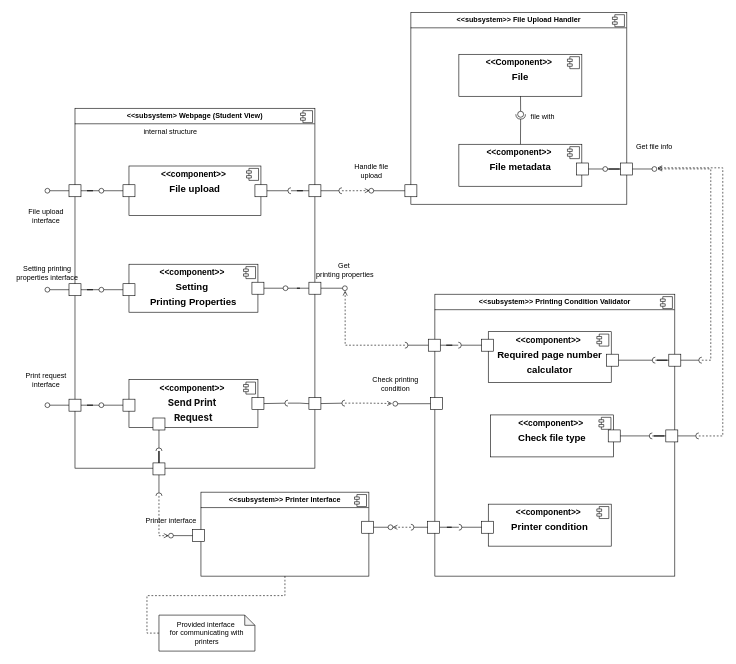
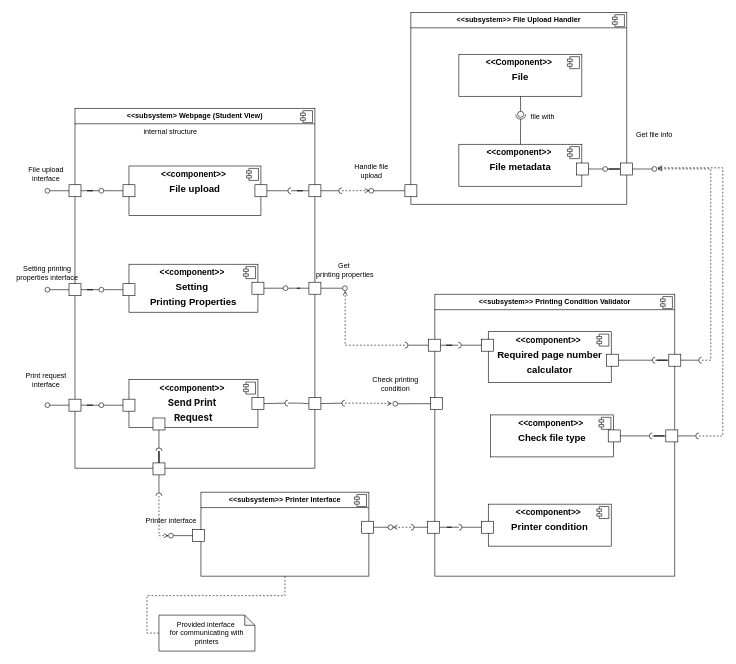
(654, 147) -> (654, 135)
(46, 216) -> (46, 174)
